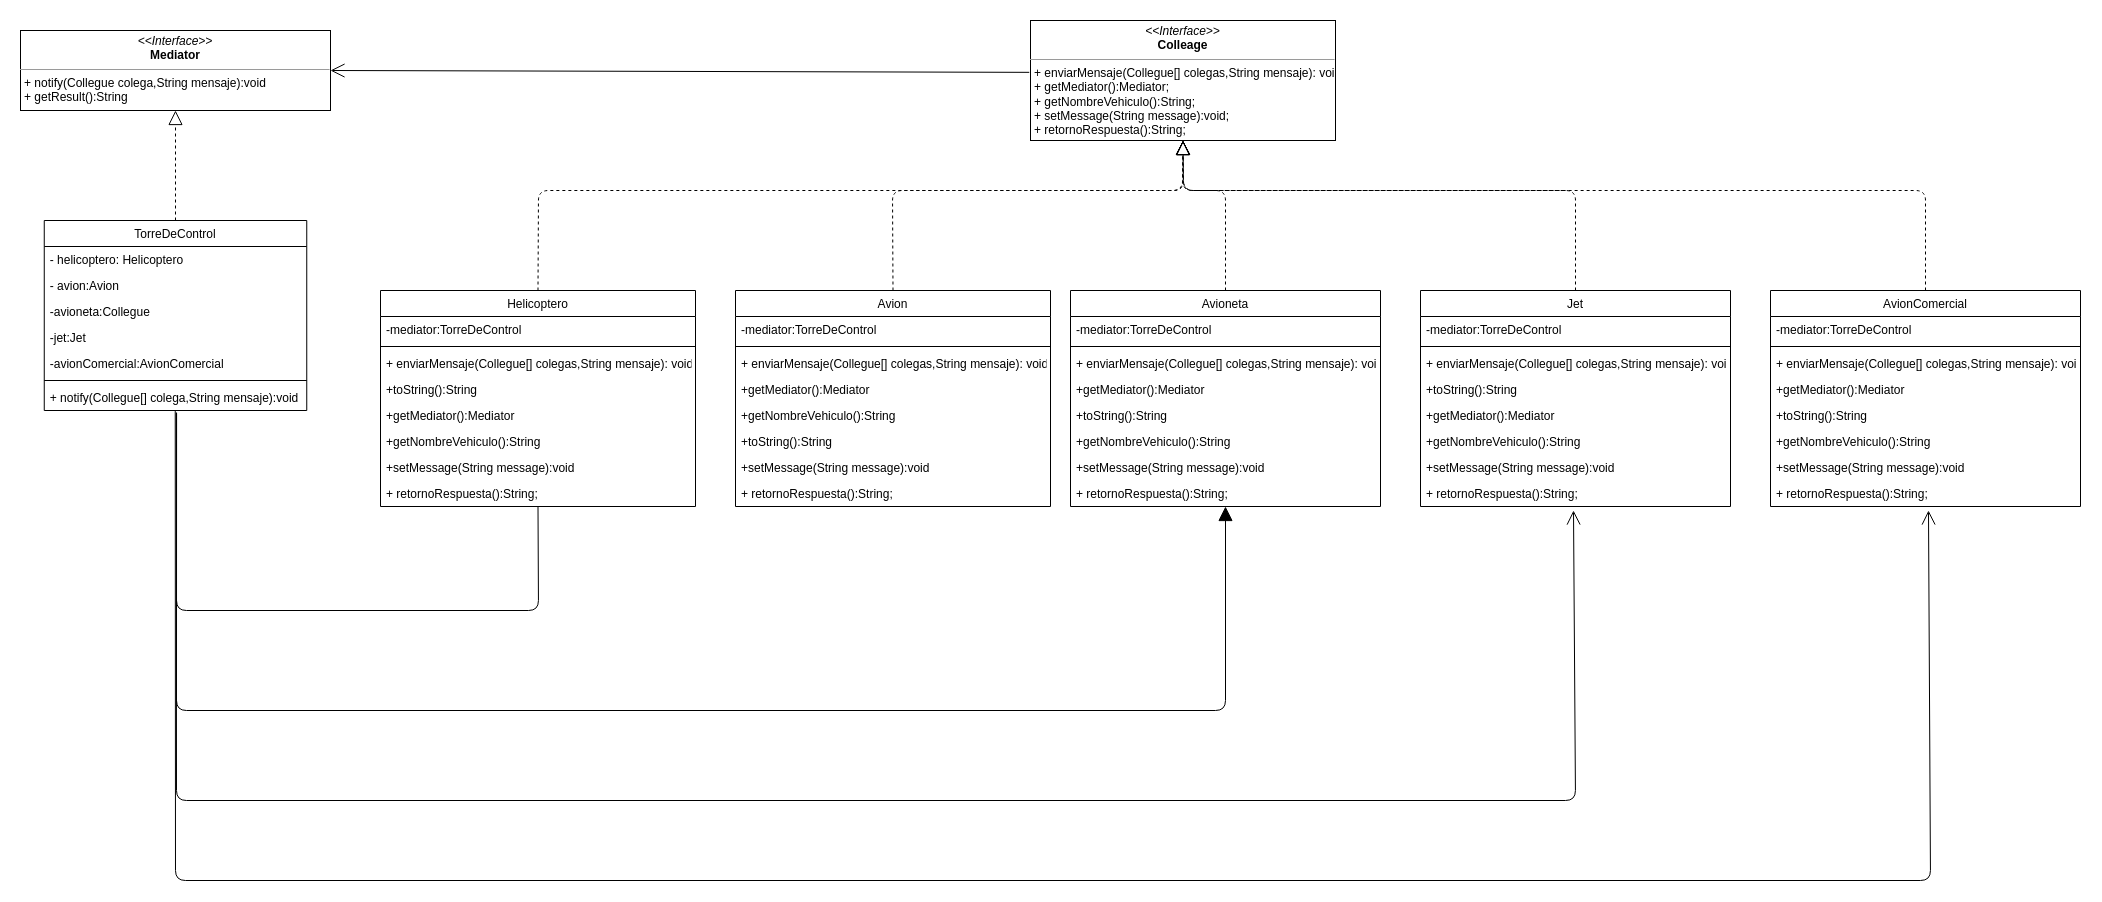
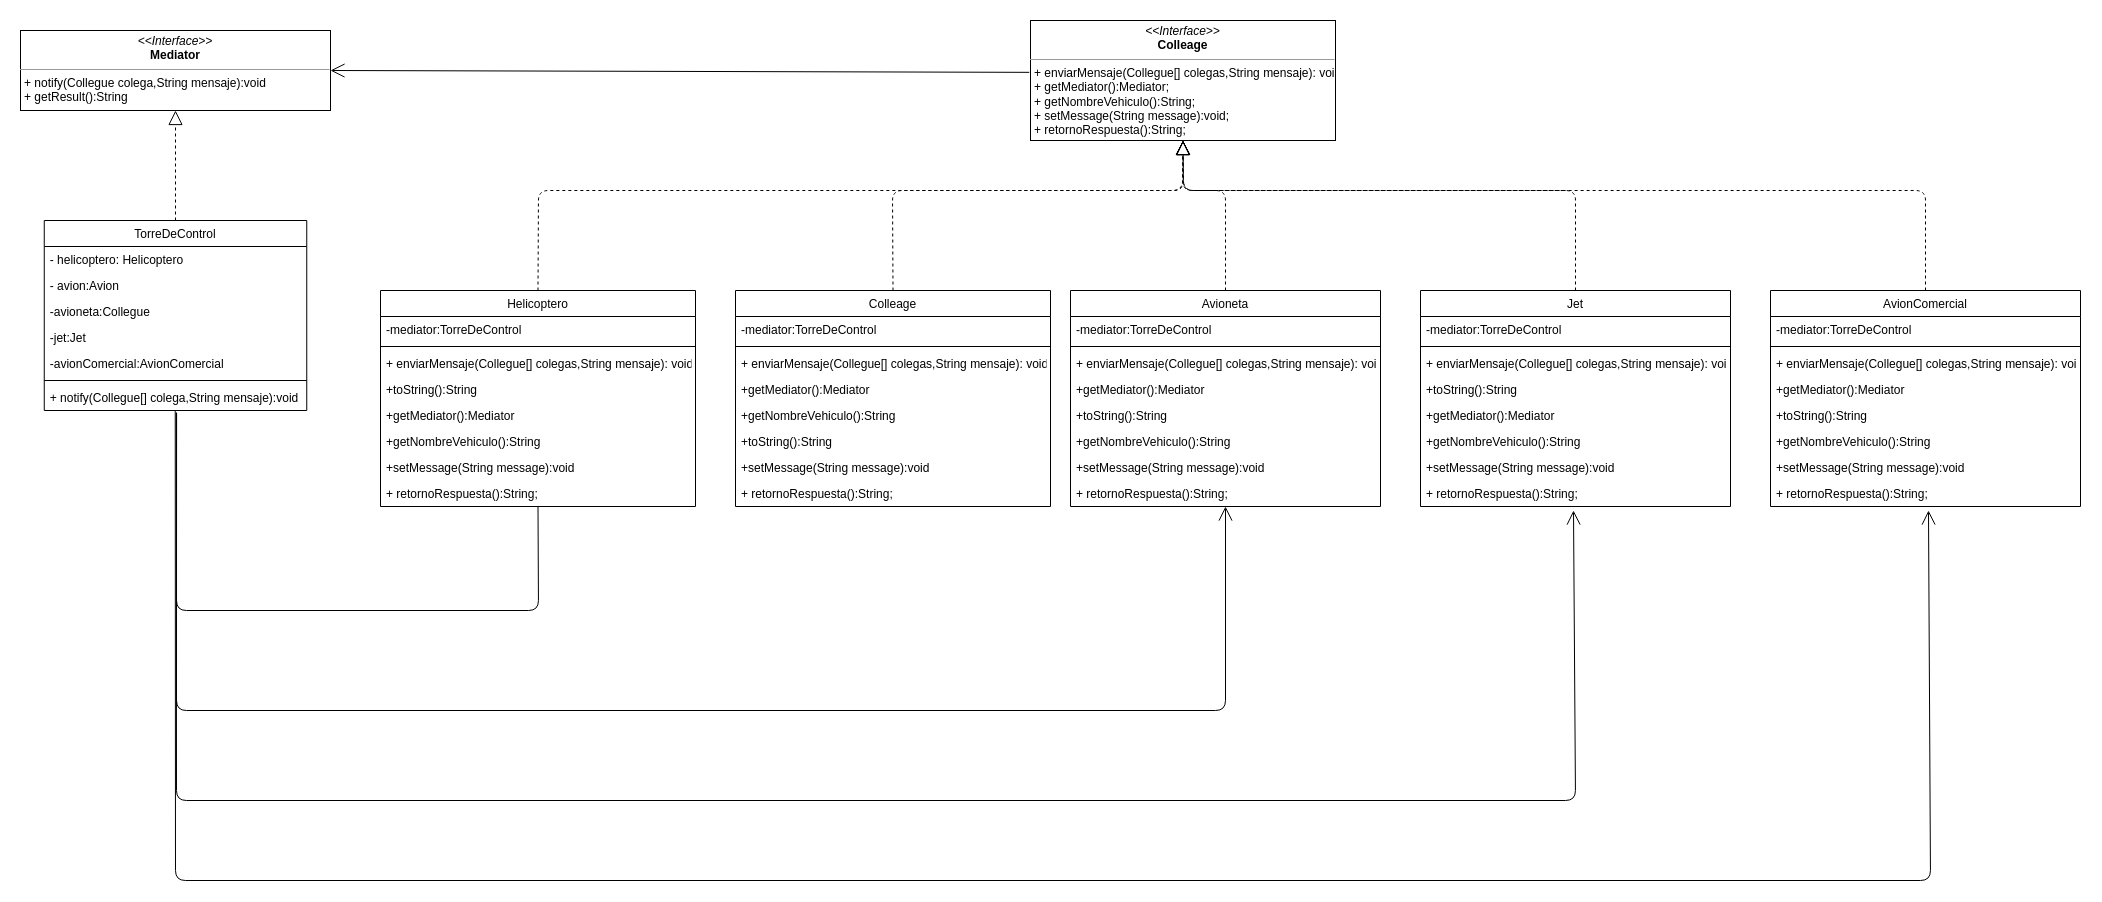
(893, 304) -> (893, 304)
(1226, 522) -> (1226, 516)
